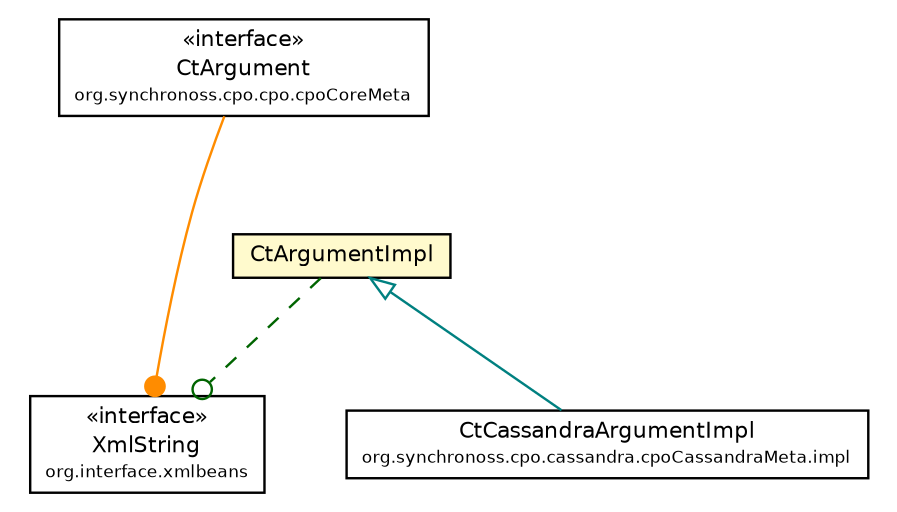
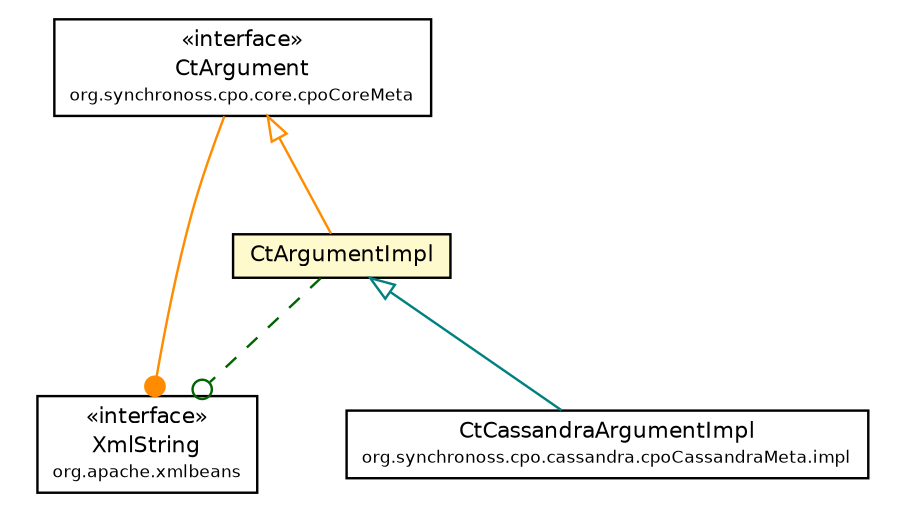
(244, 95) -> (243, 95)
none -> (305, 186)
(147, 472) -> (147, 472)
